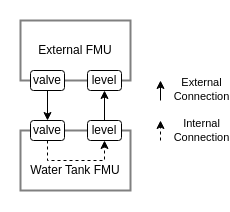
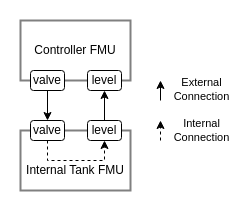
(76, 51) -> (76, 51)
(76, 171) -> (76, 171)
